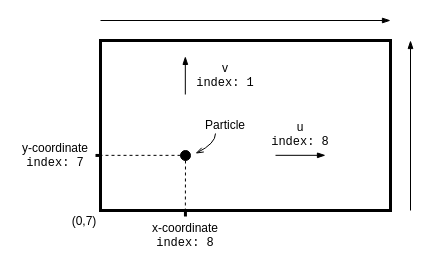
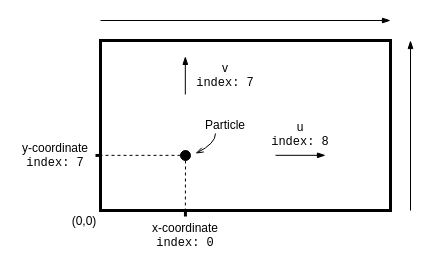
(226, 76) -> (226, 76)
(85, 222) -> (85, 222)
(186, 236) -> (186, 236)
